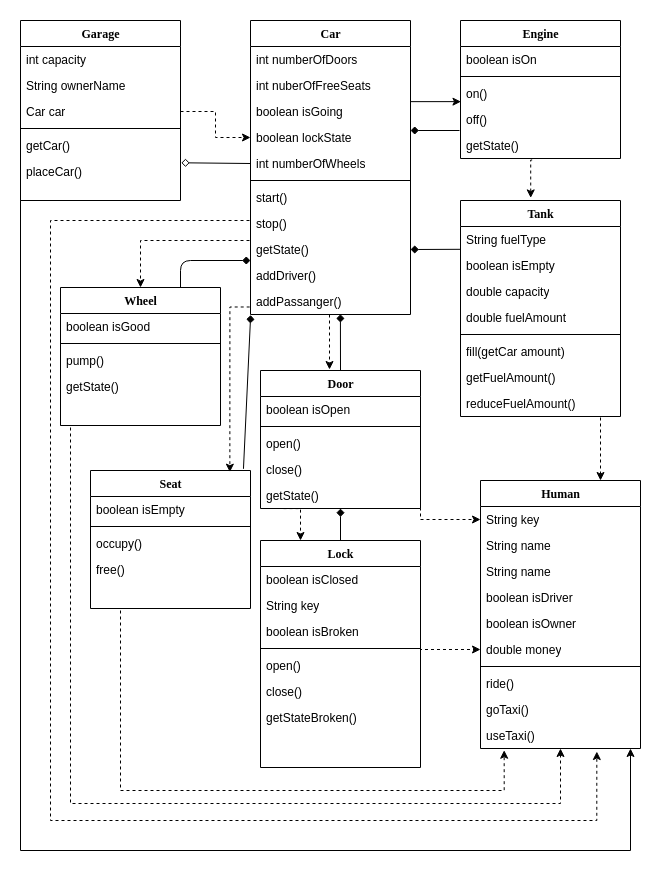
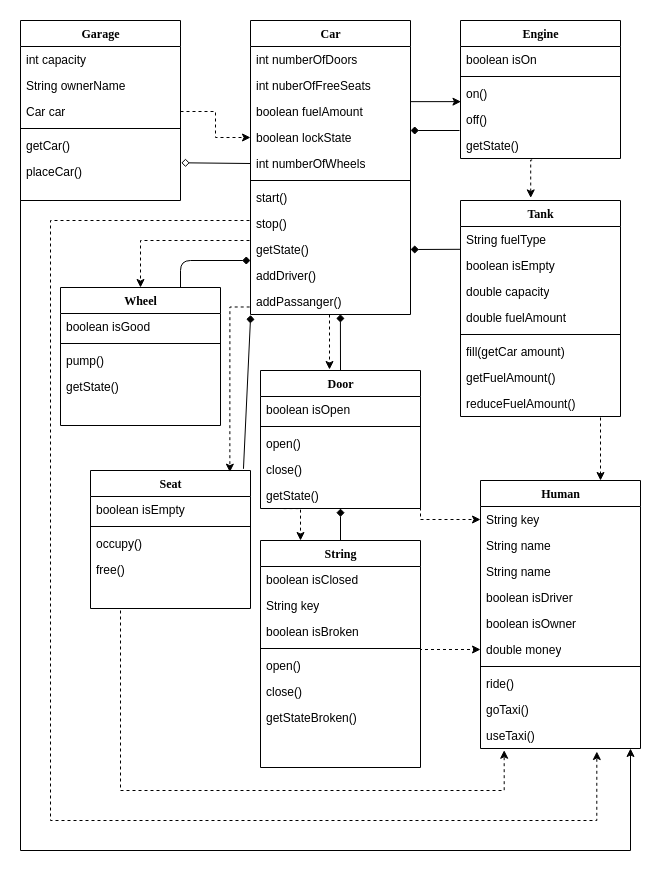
(301, 113) -> (312, 113)
(341, 555) -> (341, 555)
(149, 804) -> none
